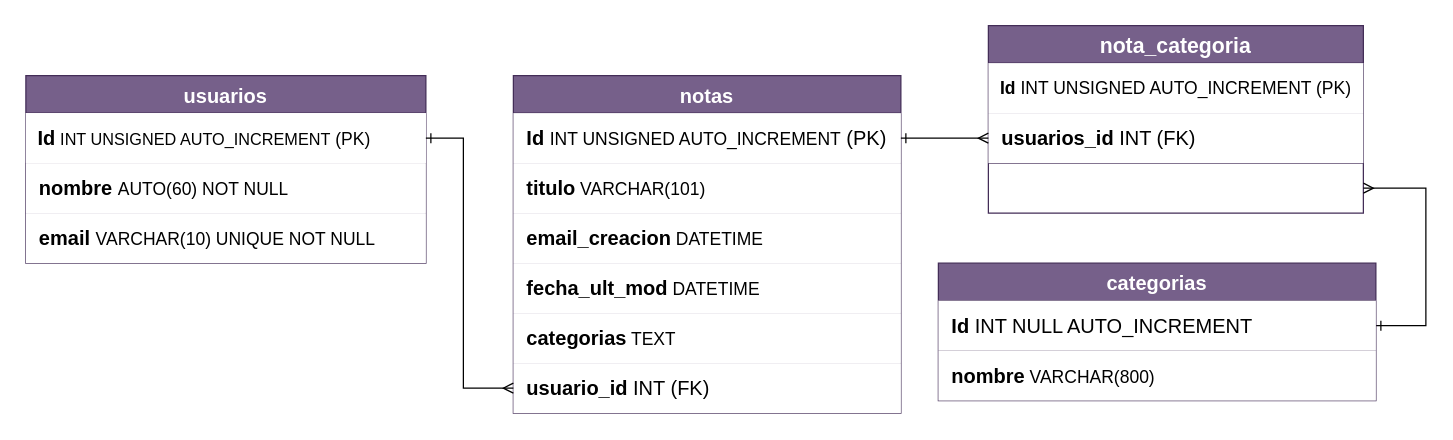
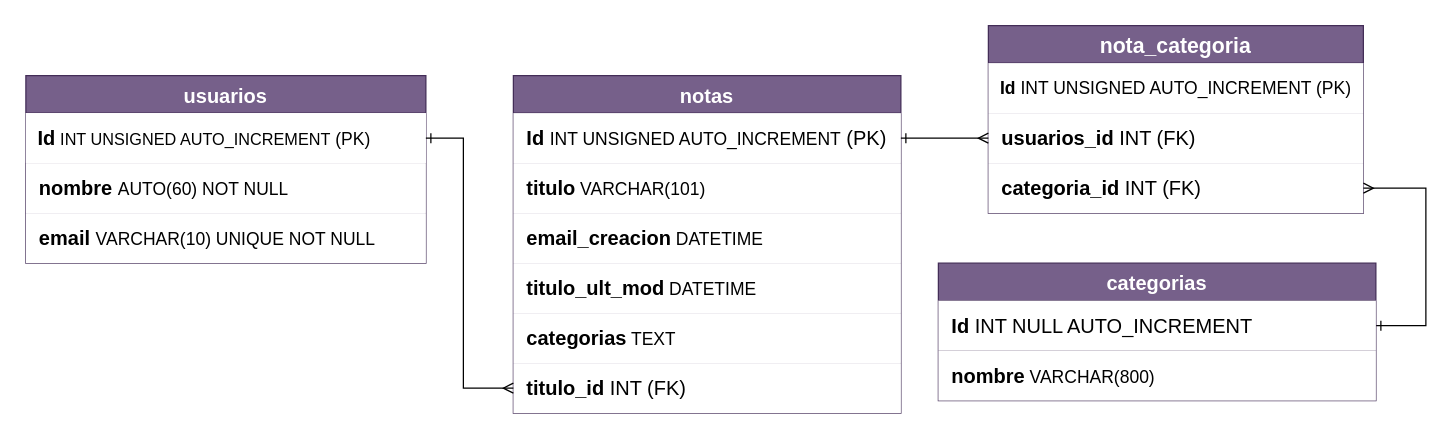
none -> (1176, 188)
(636, 288) -> (637, 288)
(612, 388) -> (603, 388)
